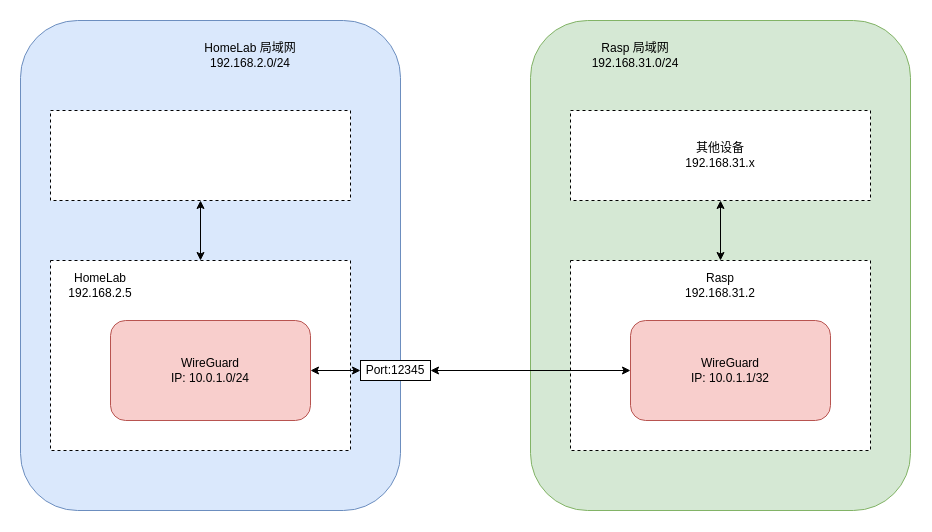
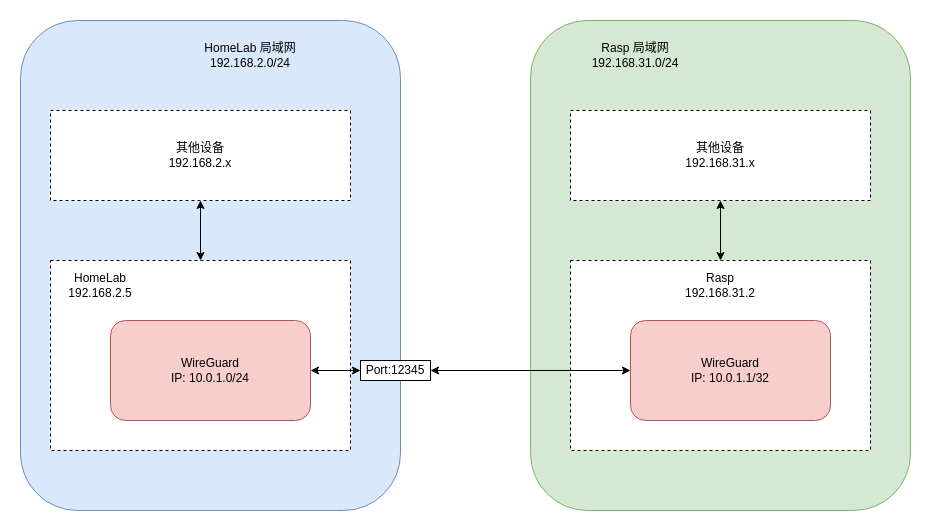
none -> (201, 156)
